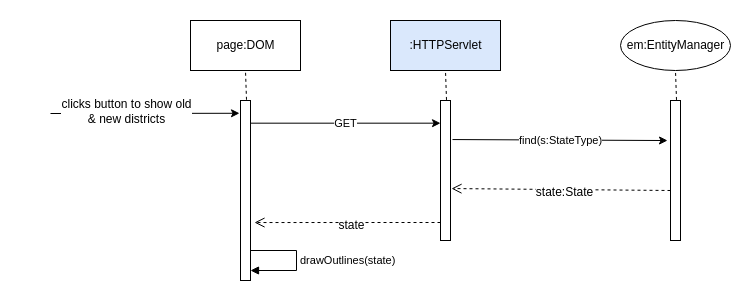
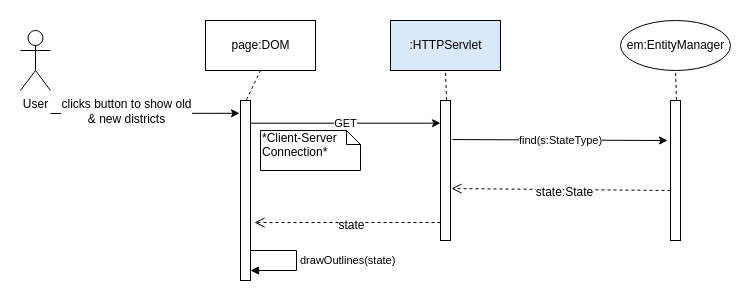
(246, 46) -> (261, 46)
none -> (36, 61)
none -> (311, 151)
